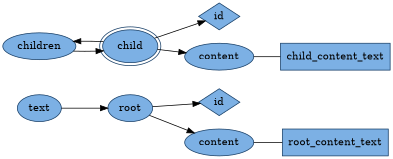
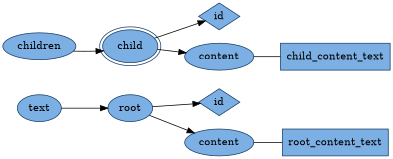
(92, 41) -> none
